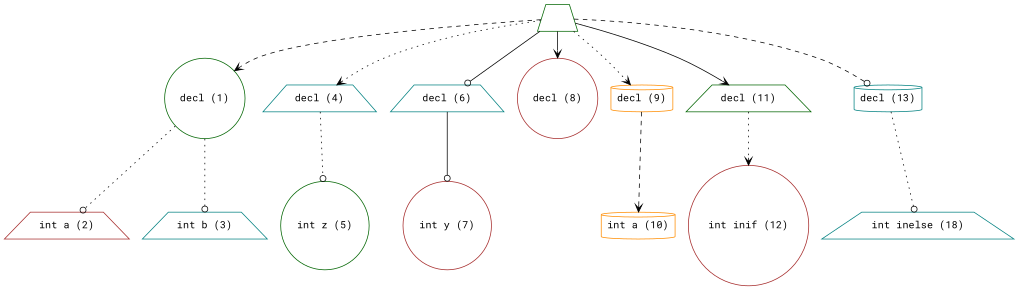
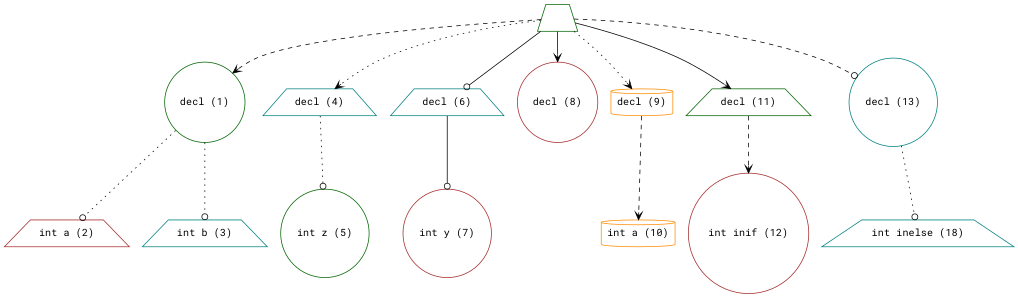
(888, 98) -> (893, 102)
(749, 135) -> (749, 141)
